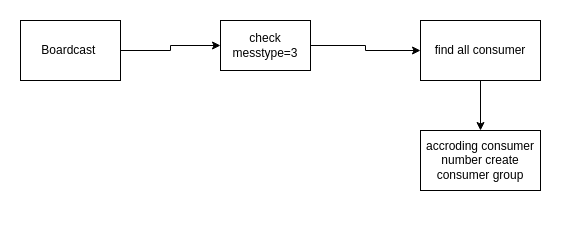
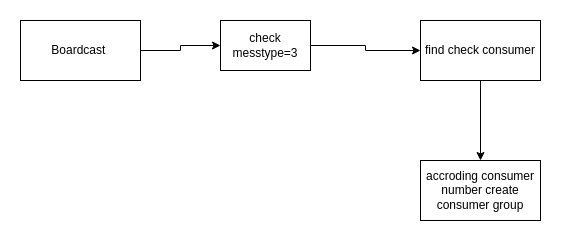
(71, 51) -> (81, 51)
(481, 51) -> (481, 51)
(481, 161) -> (481, 191)
